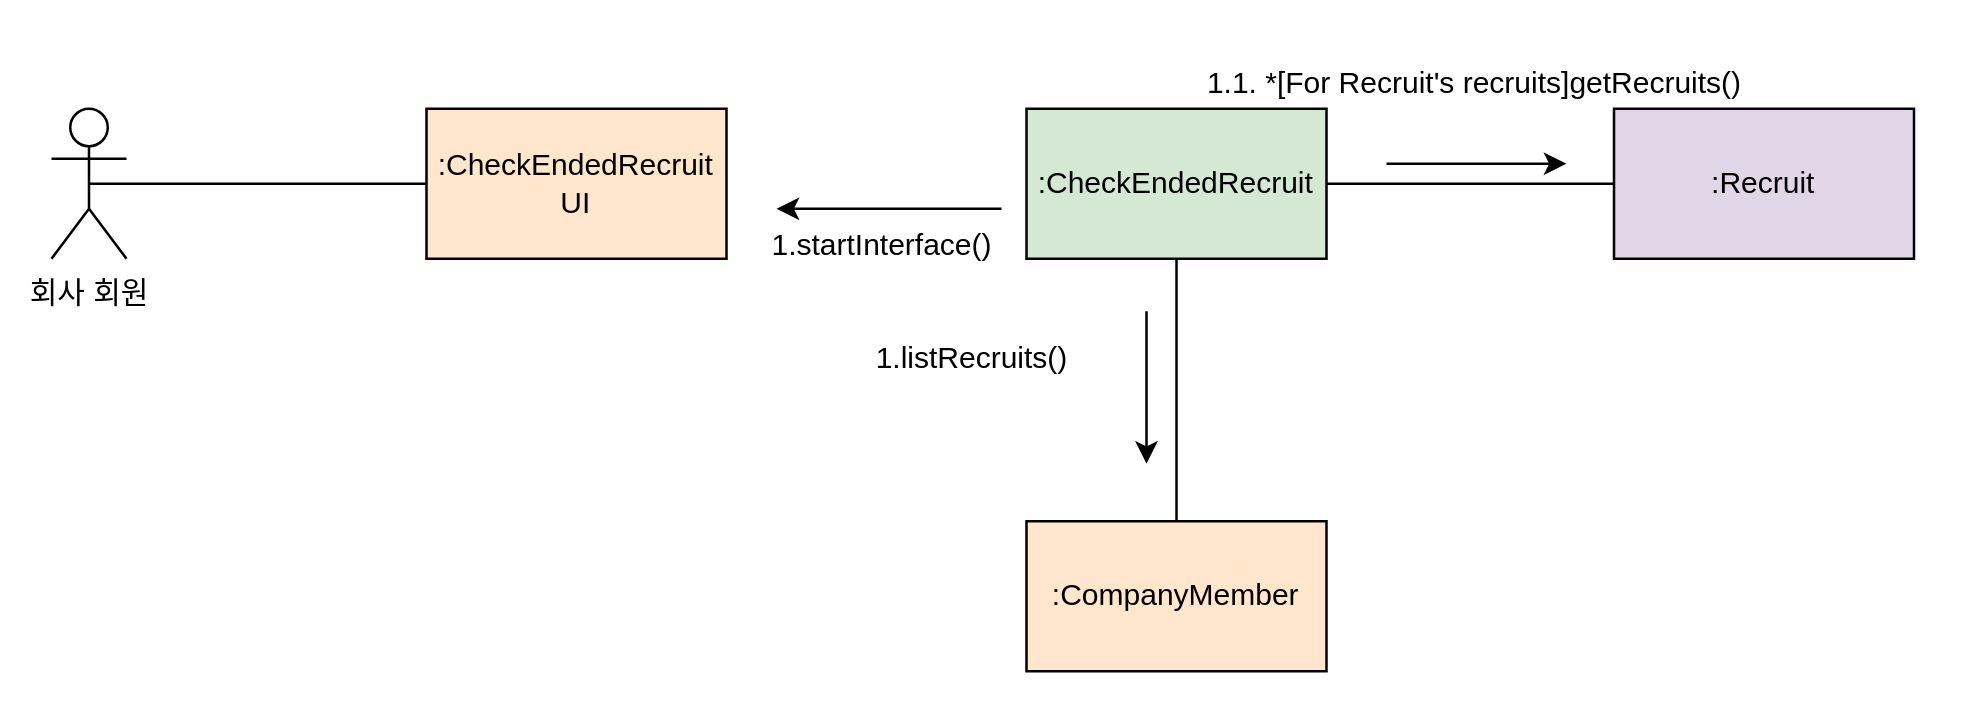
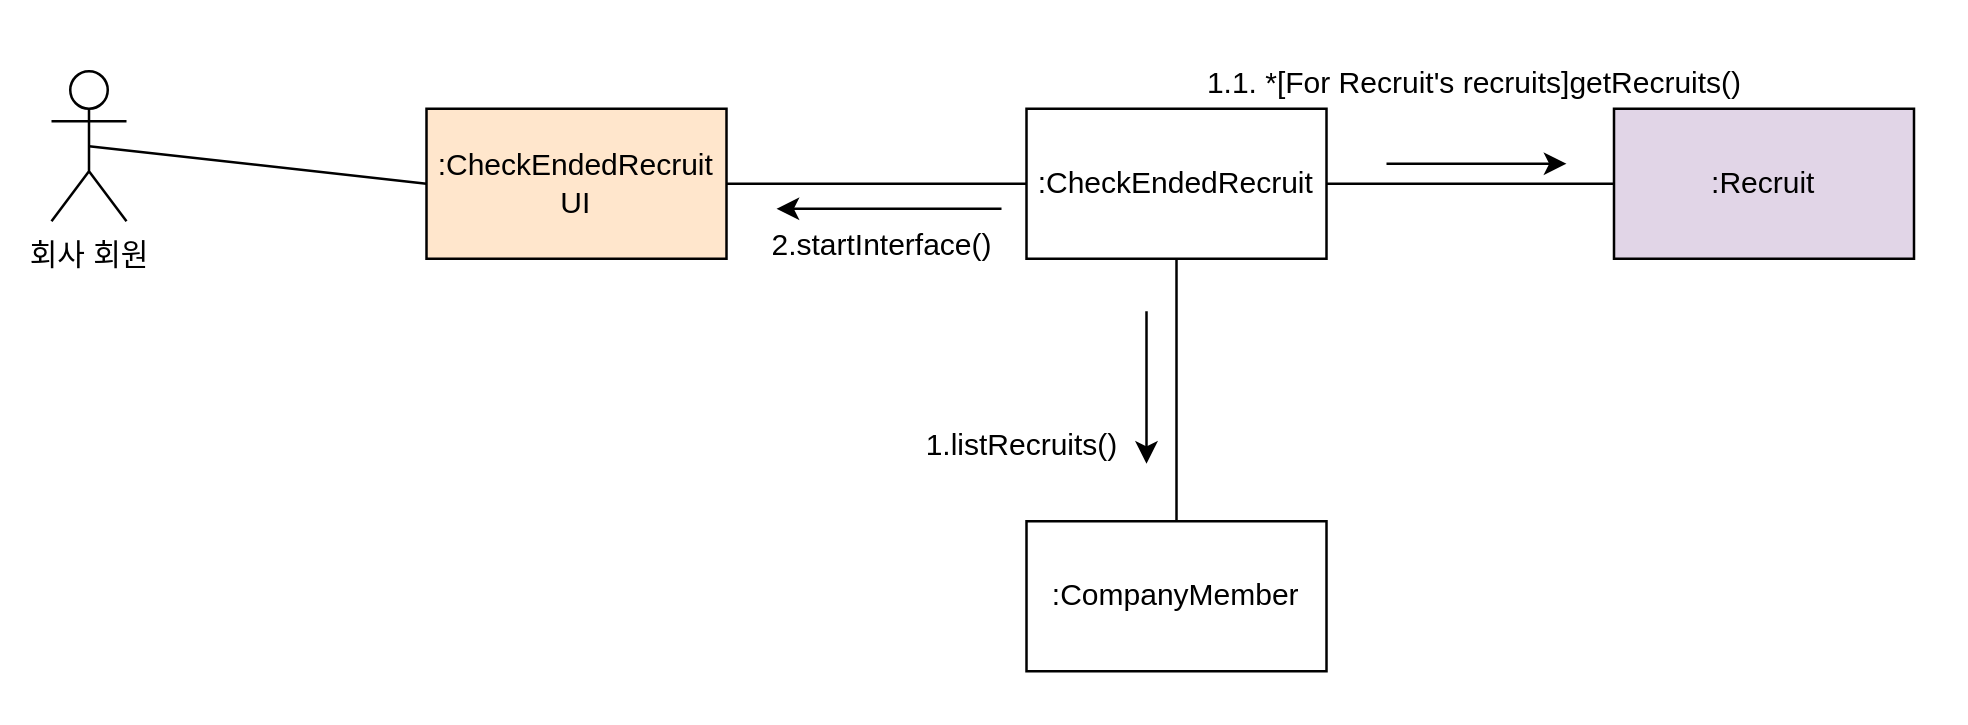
(89, 184) -> (89, 146)
none -> (876, 184)
(1176, 184) -> (1176, 184)
(883, 246) -> (883, 246)
(970, 359) -> (1020, 446)
(1176, 596) -> (1176, 596)
